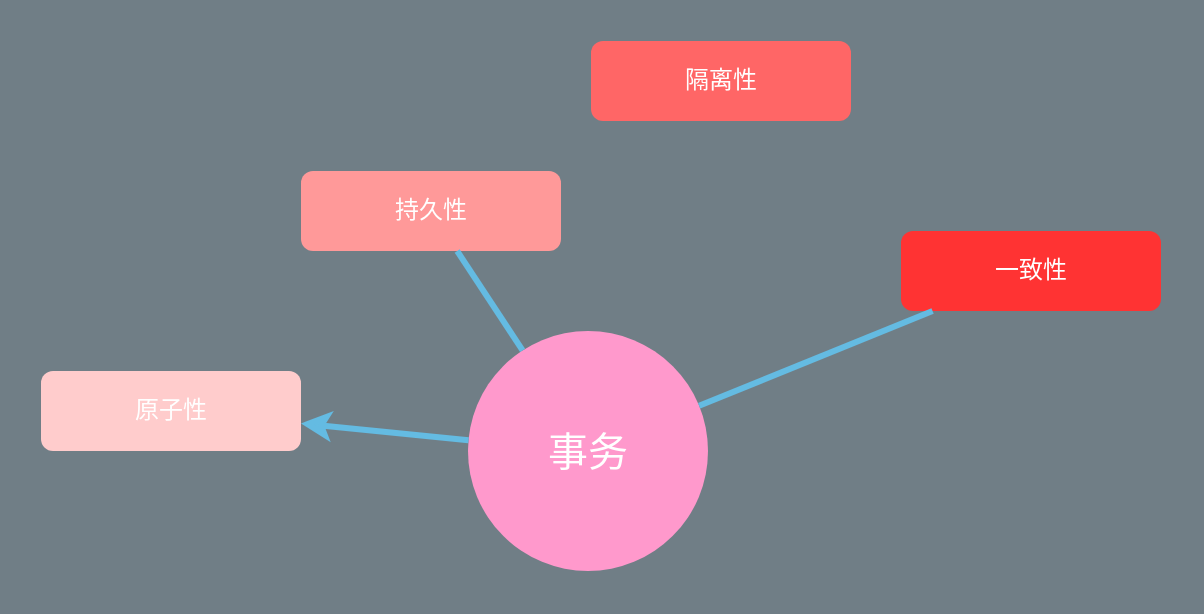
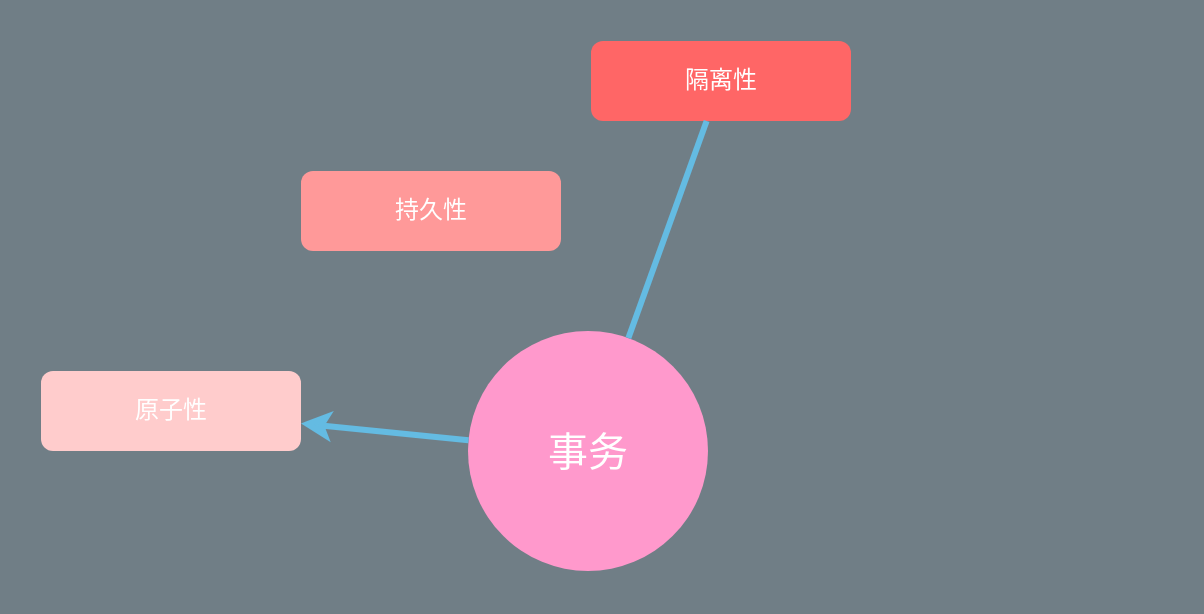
none -> (668, 230)
(1031, 271) -> none
(490, 301) -> none
(815, 359) -> none
